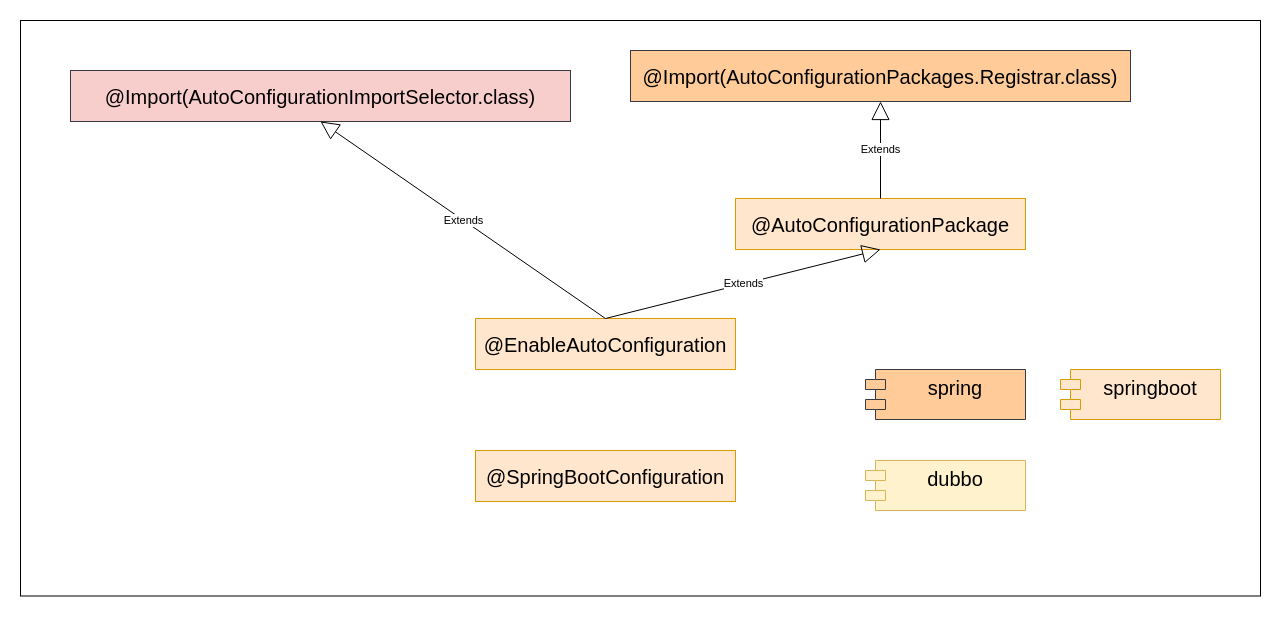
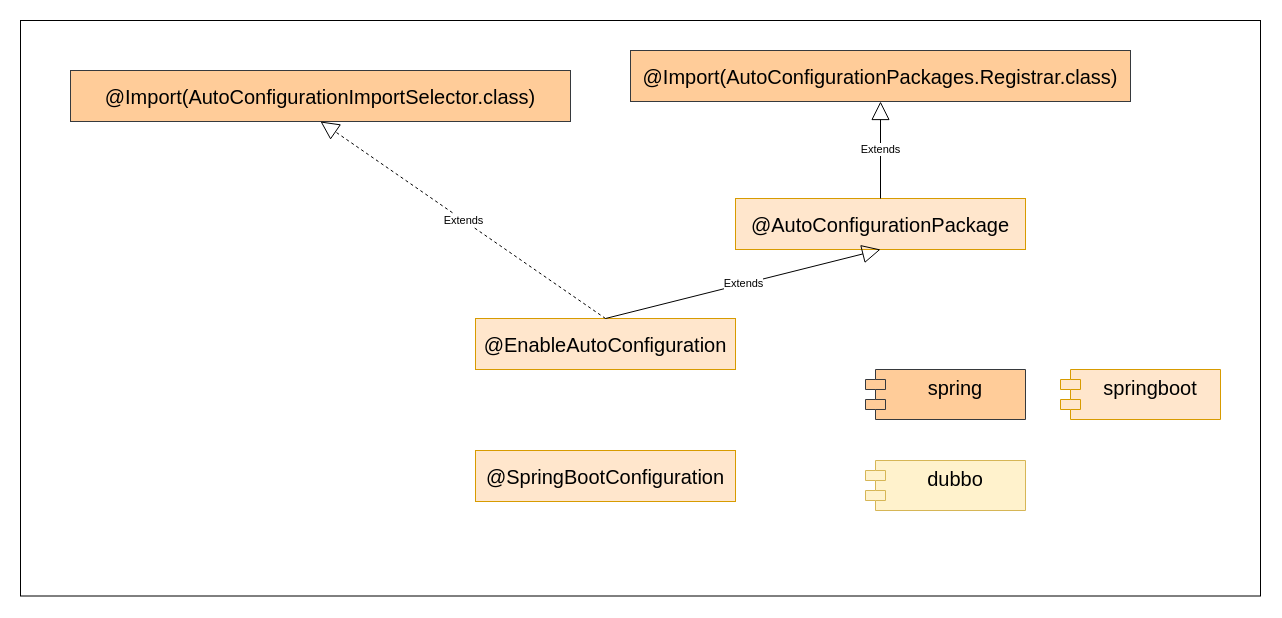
(321, 96) -> (321, 96)
(538, 272) -> (538, 272)
